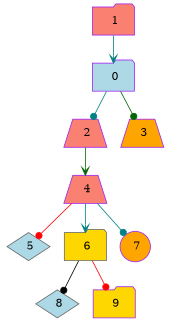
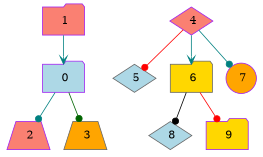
(142, 133) -> (85, 136)
(85, 157) -> none
(85, 189) -> (191, 21)
